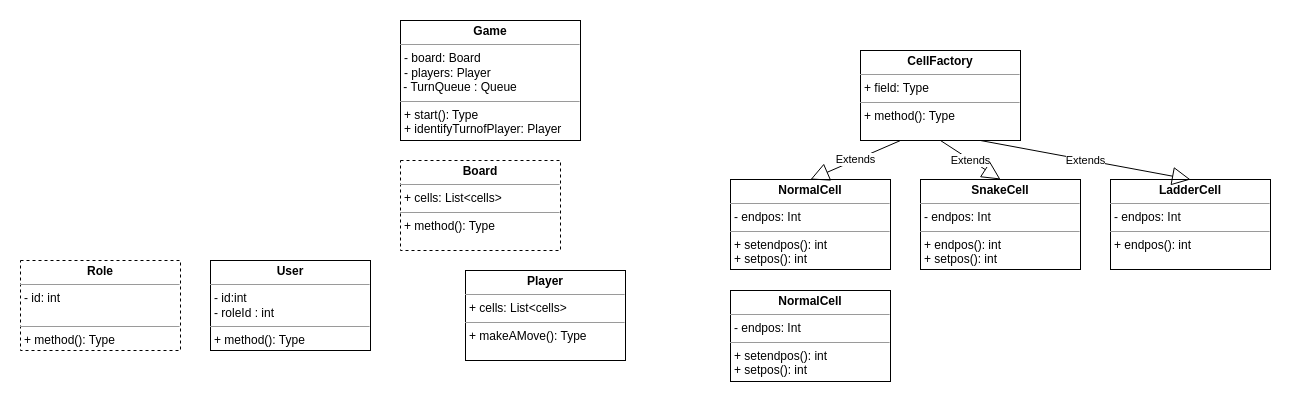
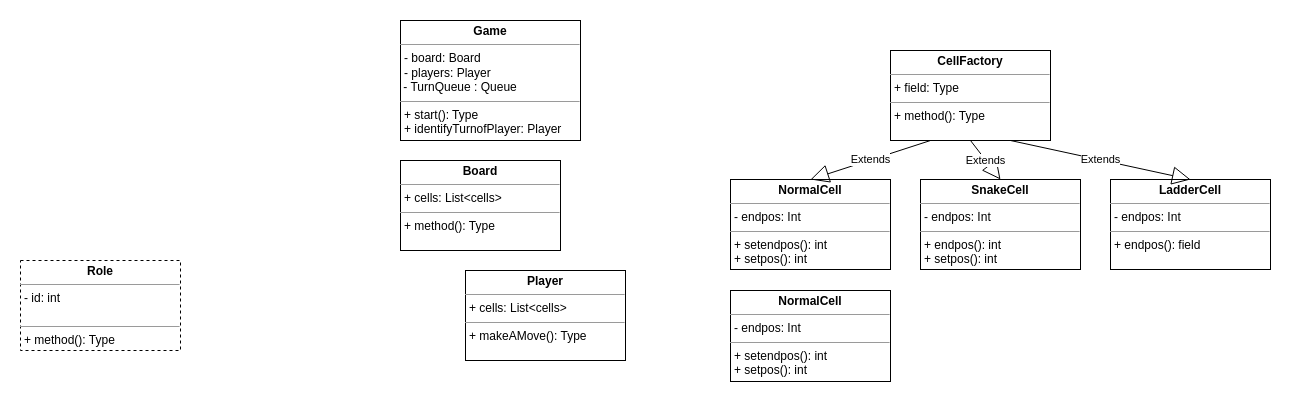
(941, 96) -> (971, 96)
(1155, 201) -> (1160, 201)
(481, 206) -> (481, 206)
(291, 306) -> none
